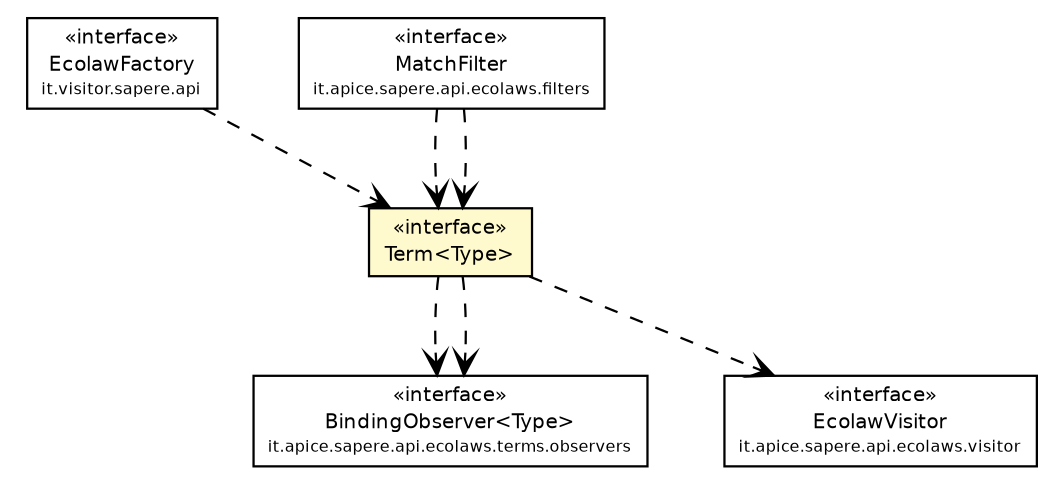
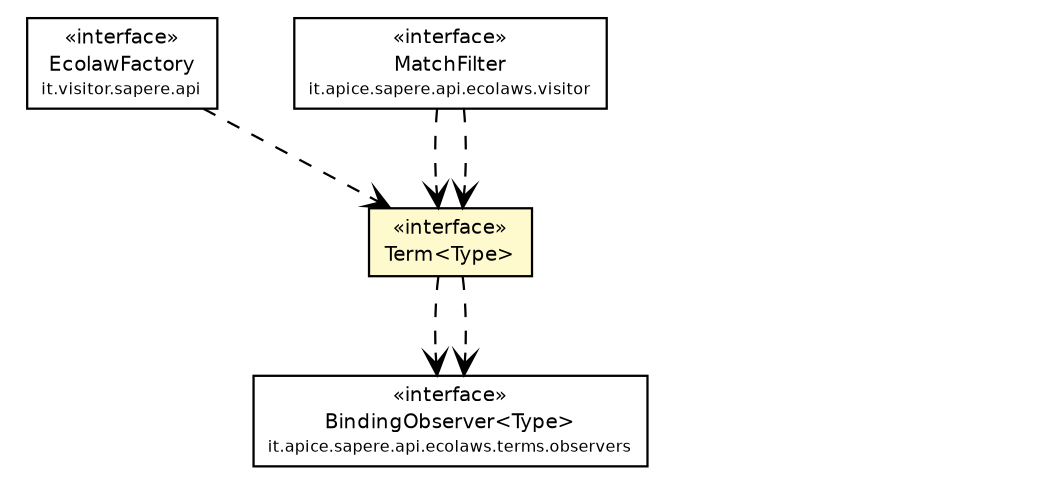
(452, 89) -> (451, 89)
(881, 421) -> none
